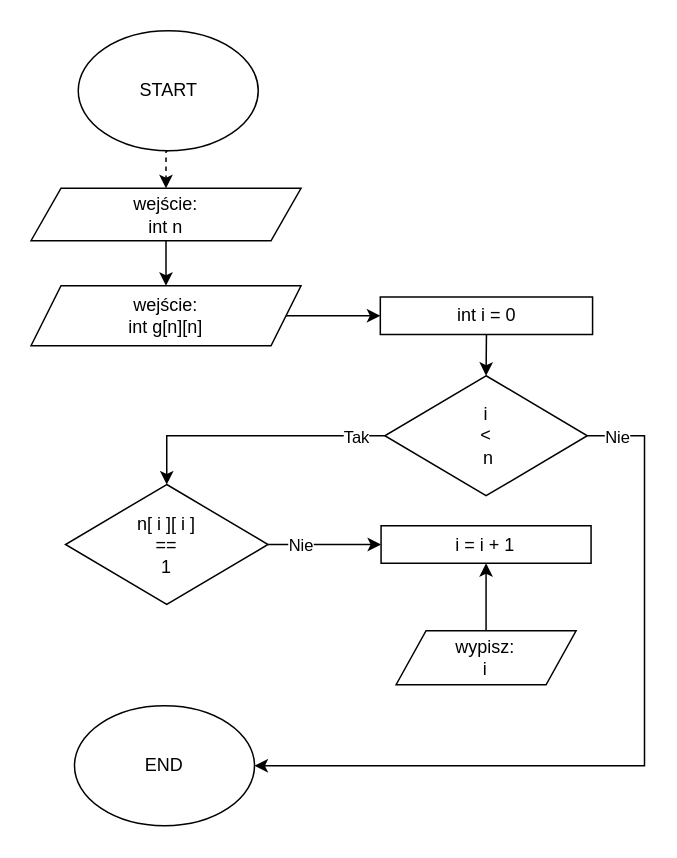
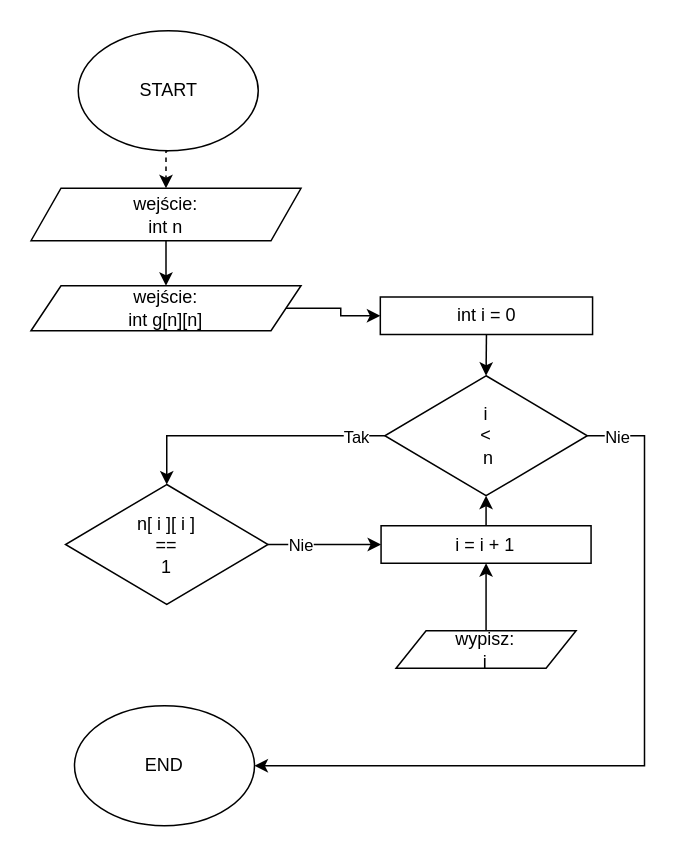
(166, 316) -> (166, 308)
none -> (486, 516)
(486, 658) -> (486, 650)
